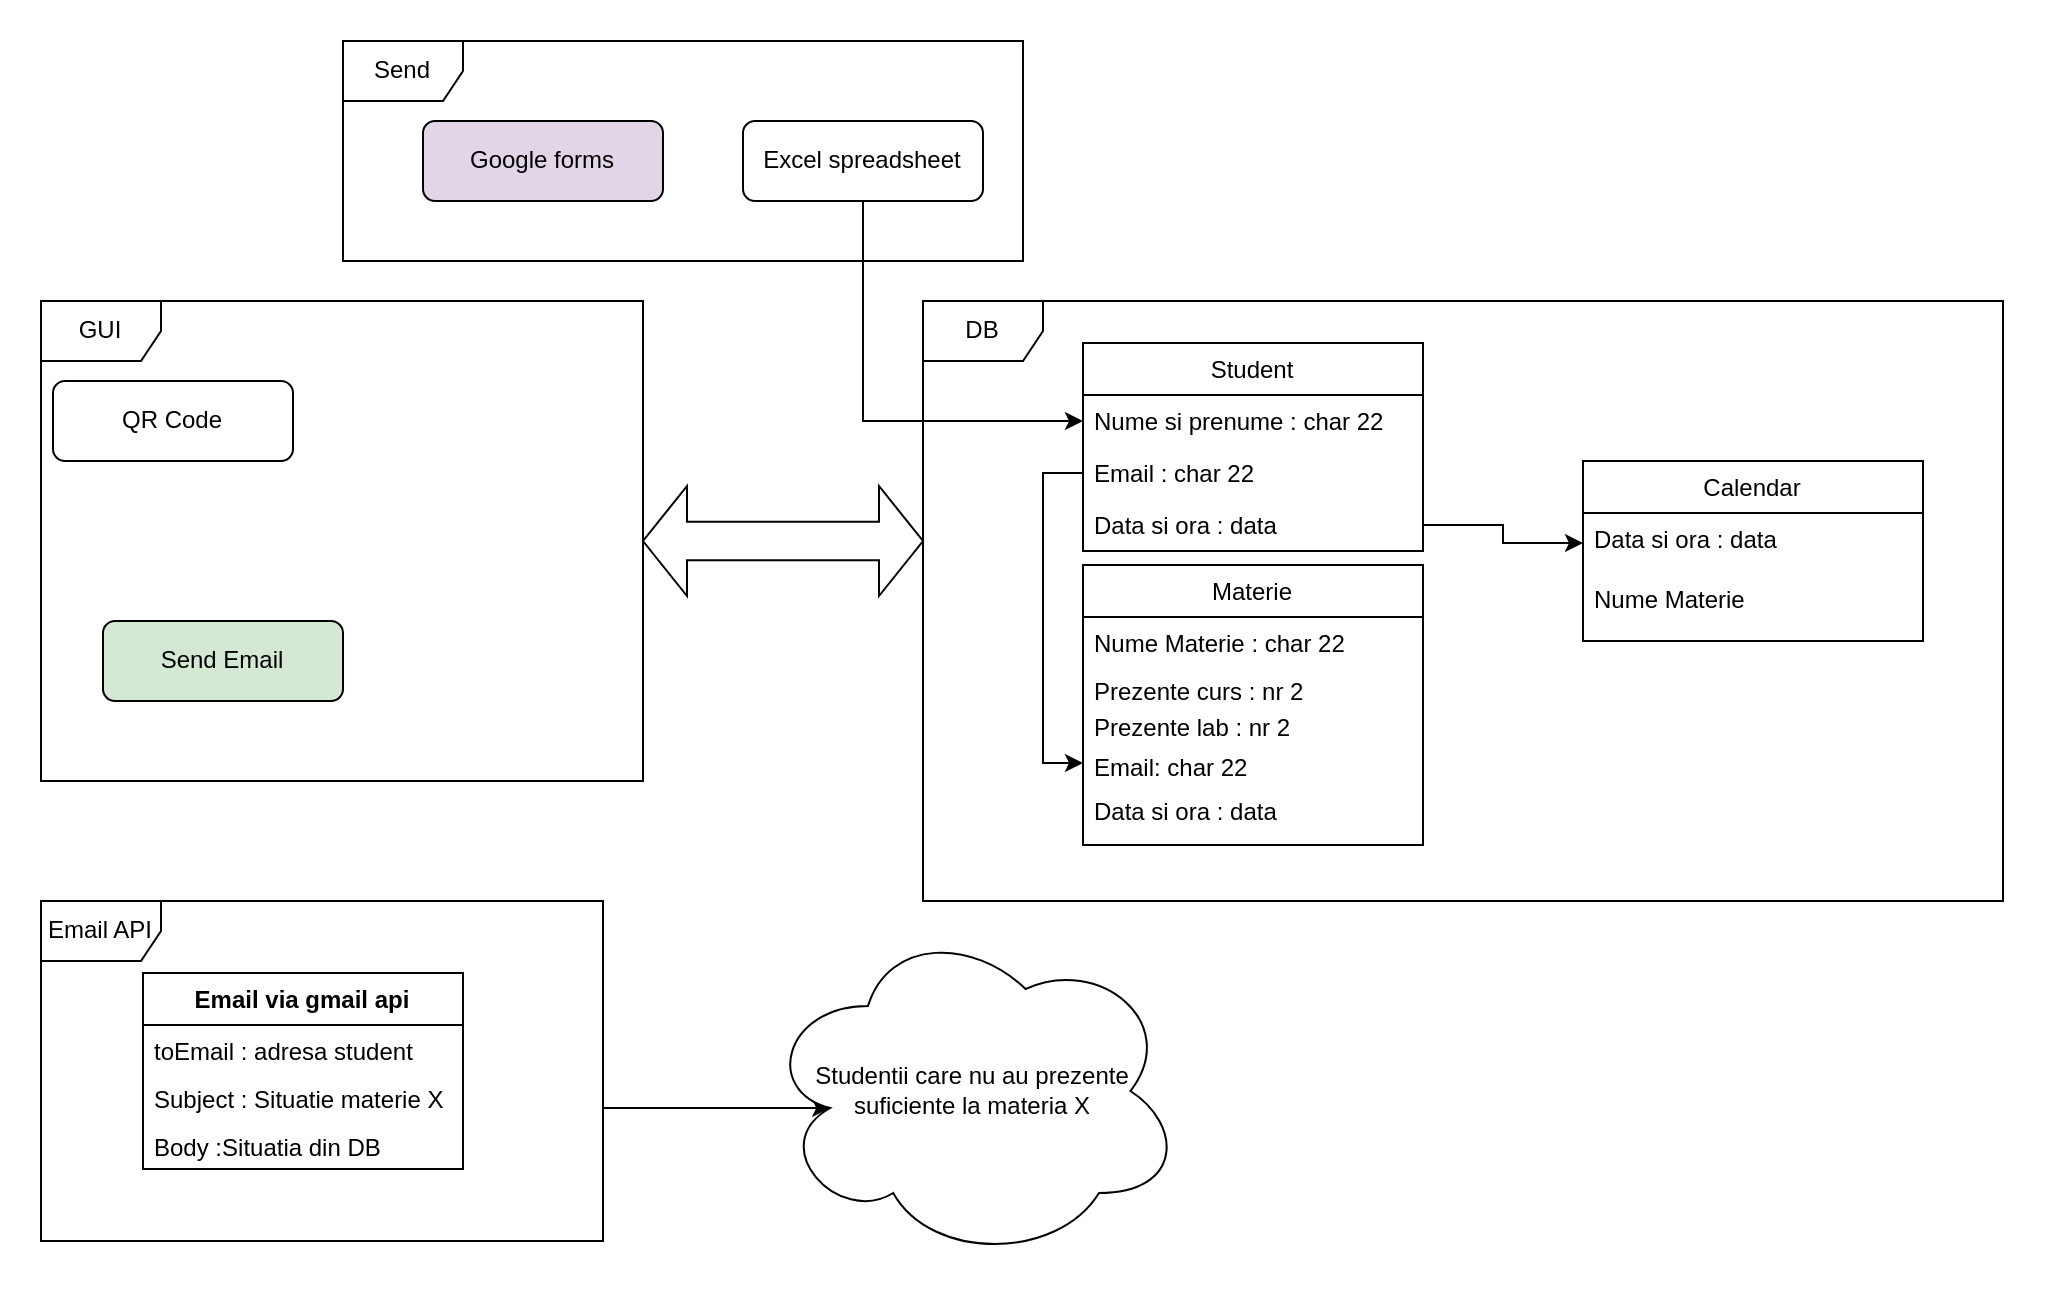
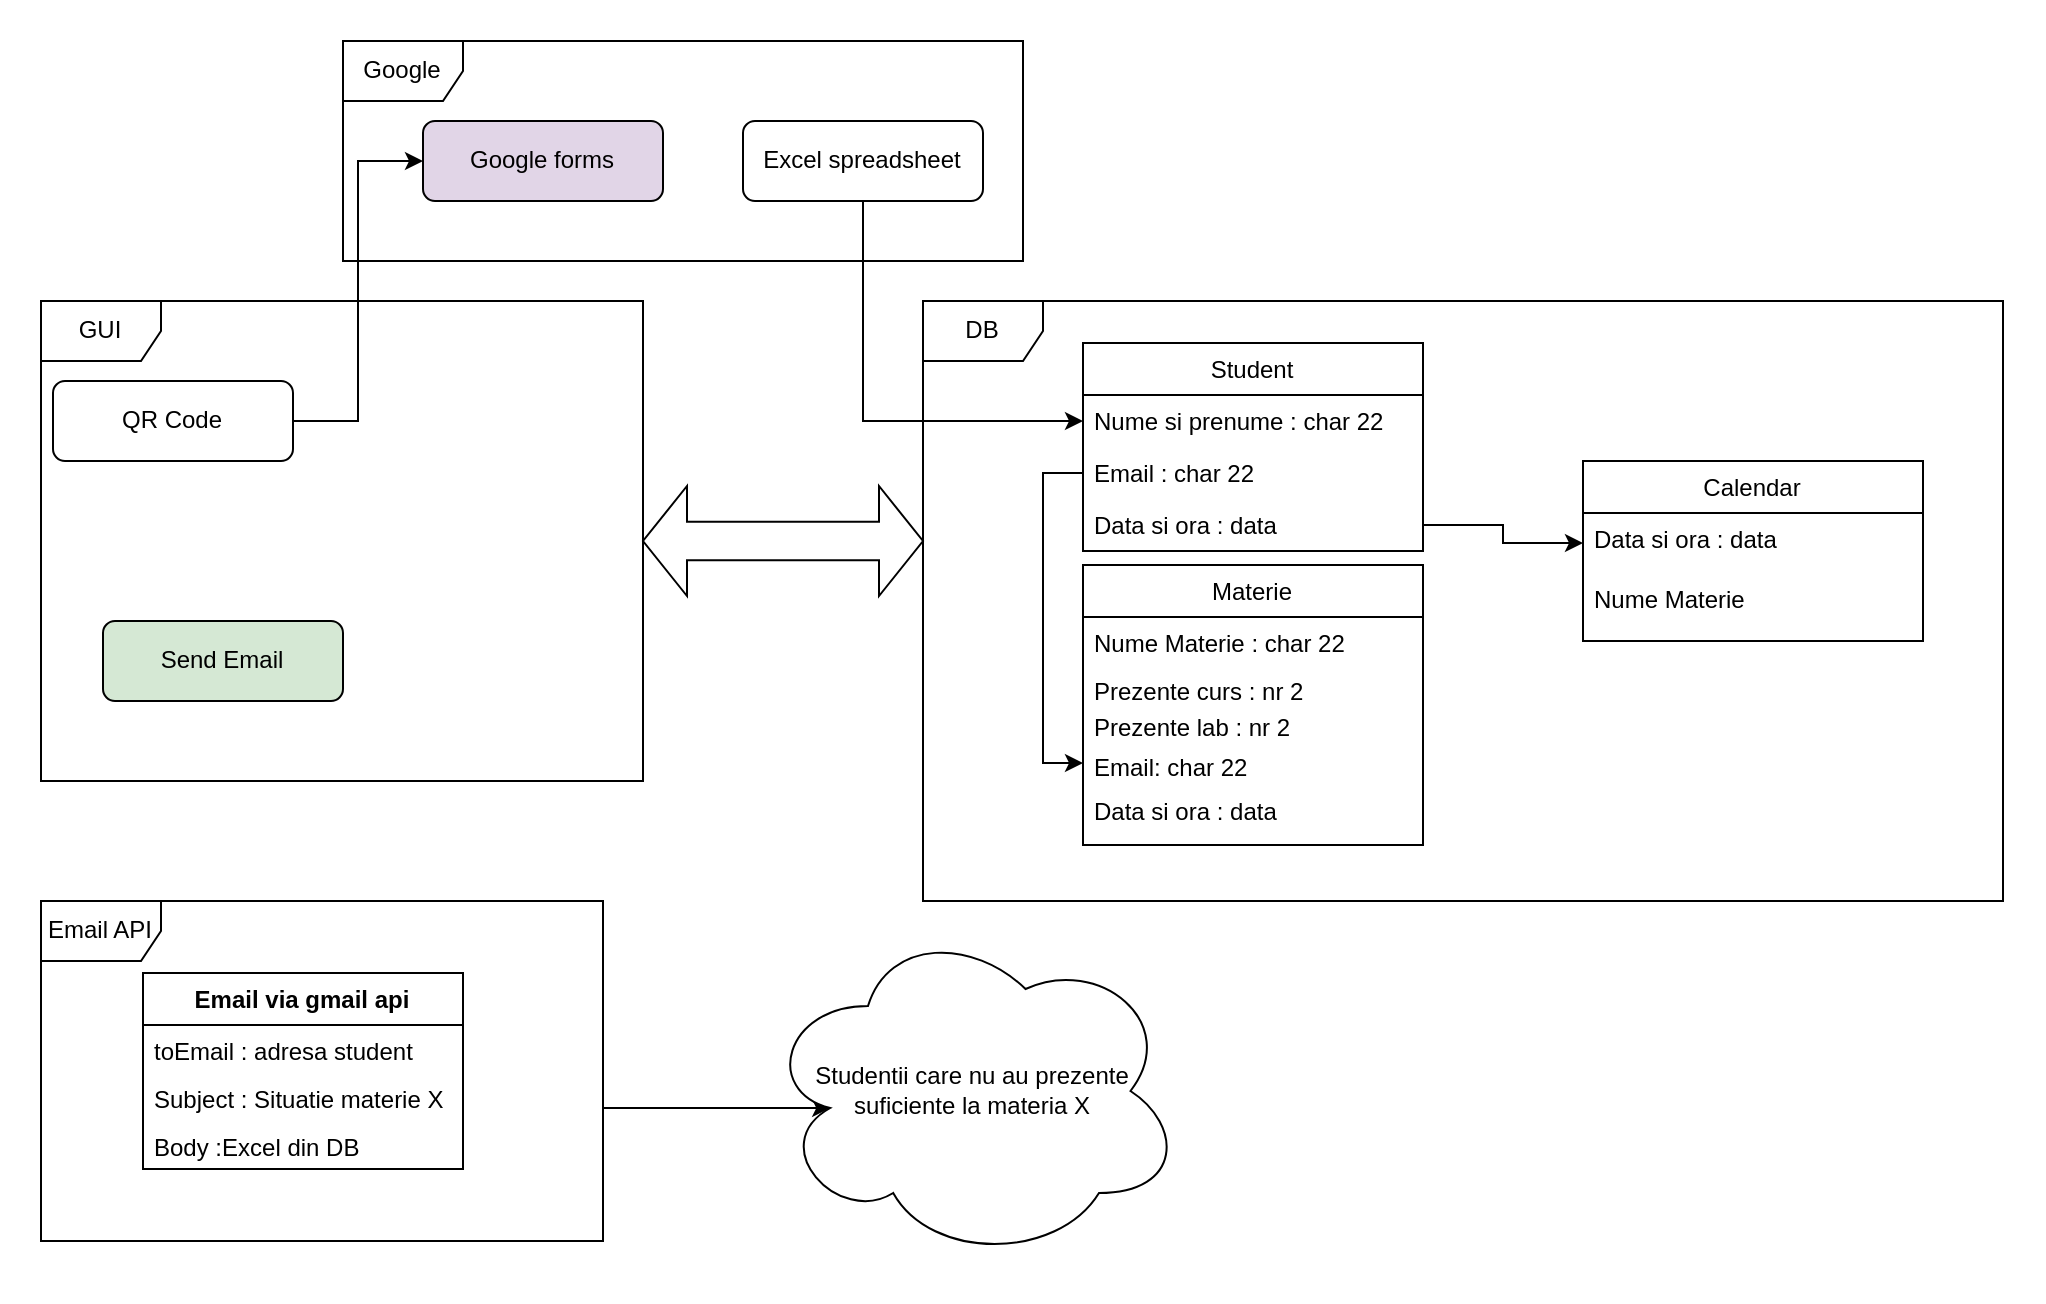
(403, 71) -> (403, 71)
none -> (358, 298)
(273, 1148) -> (256, 1148)
